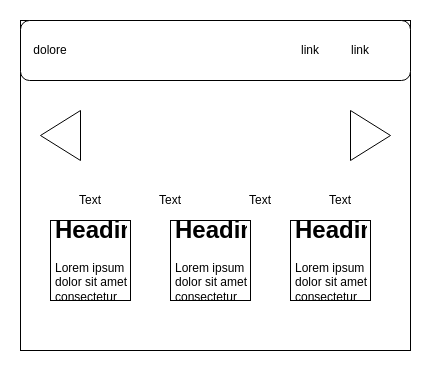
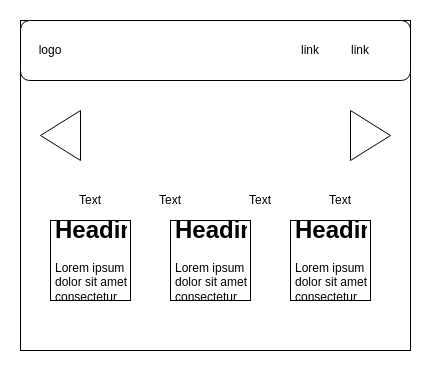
(51, 51) -> (51, 51)
